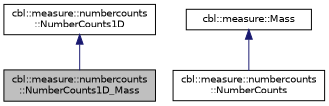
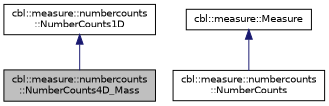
(249, 20) -> (249, 20)
(80, 86) -> (80, 86)
